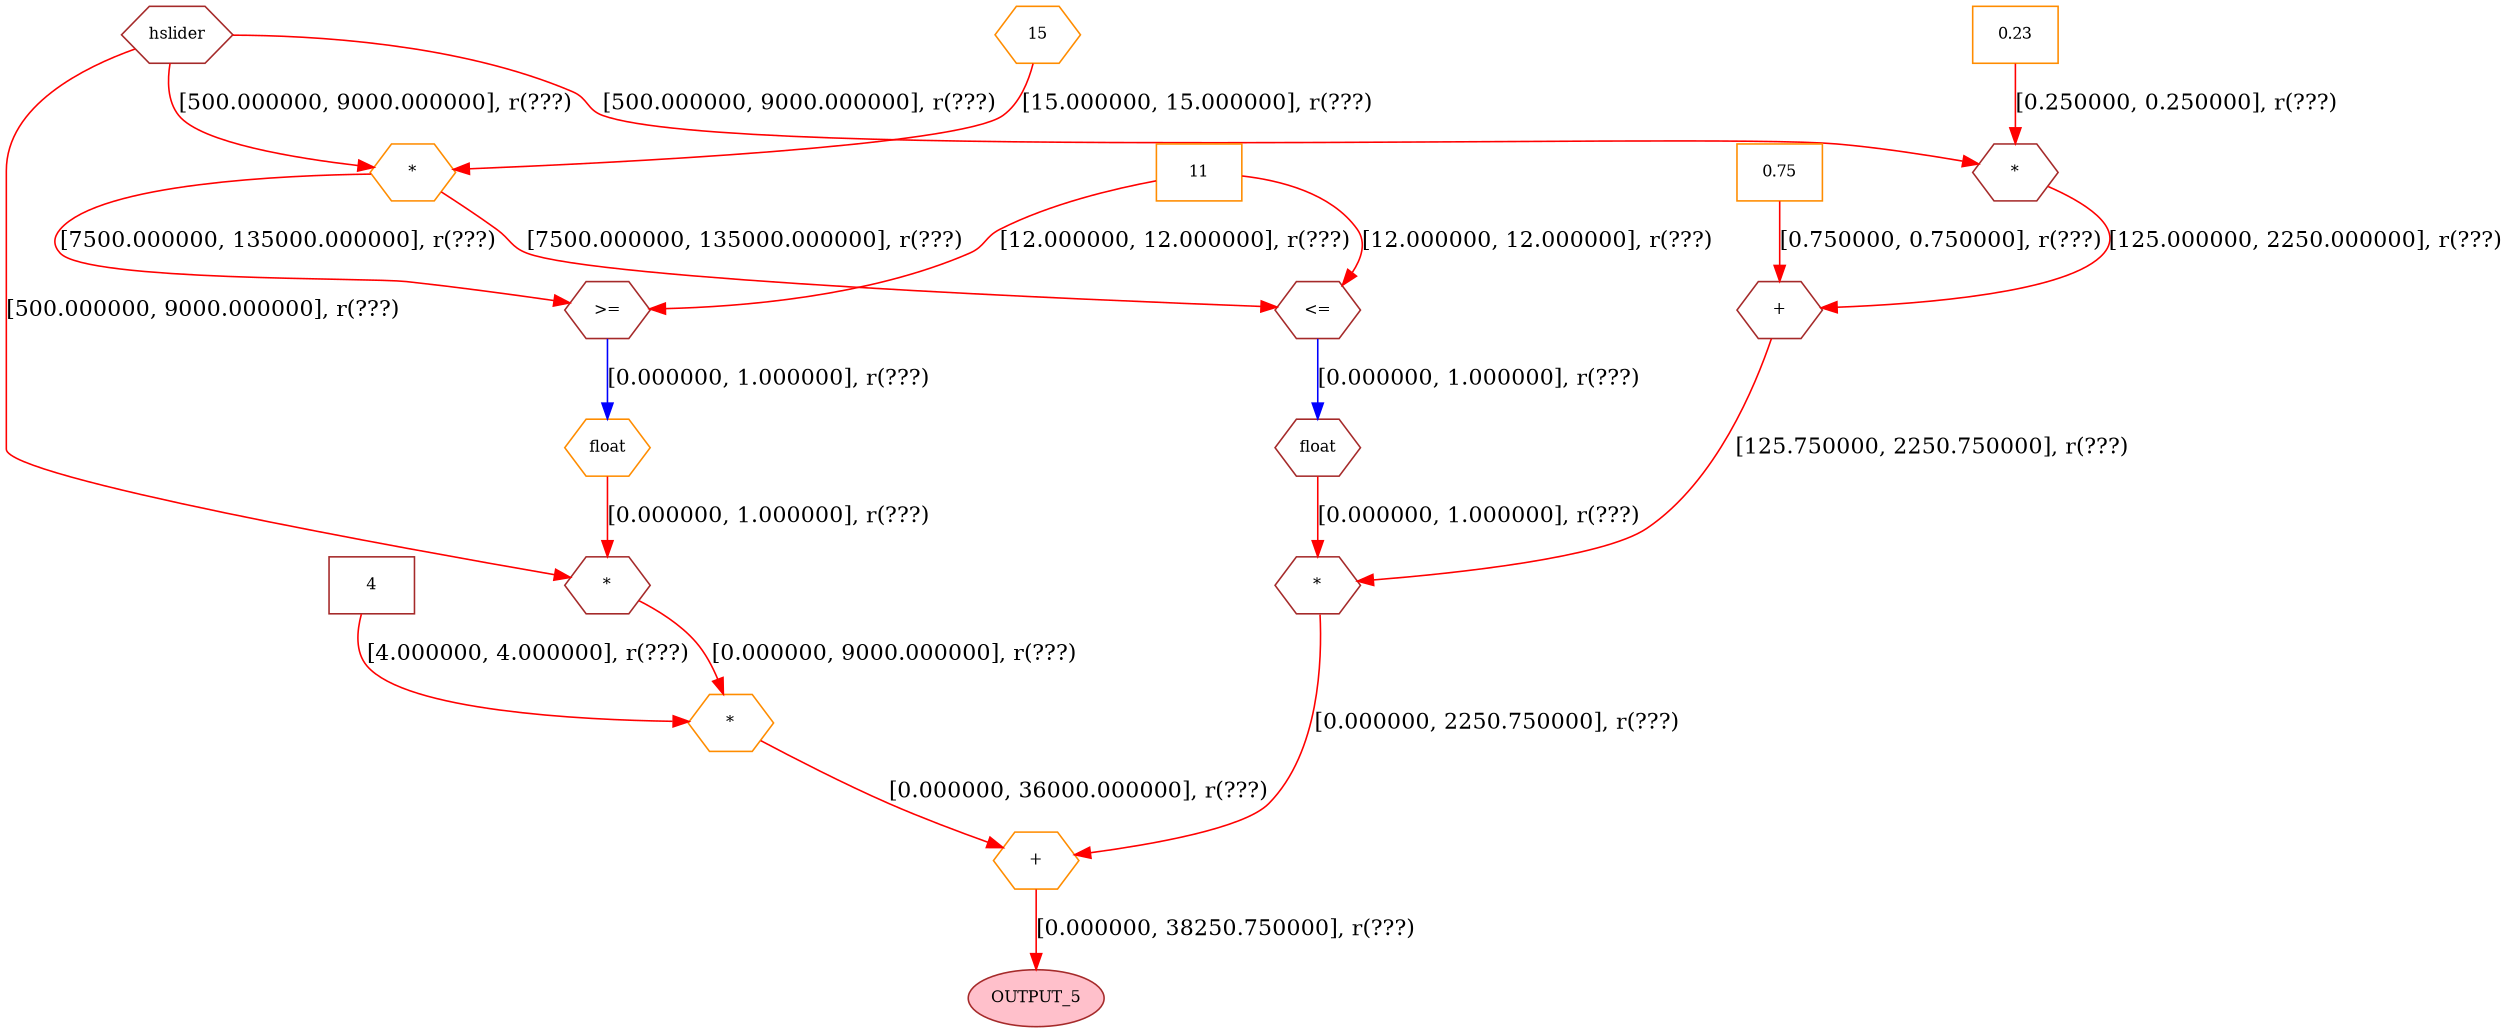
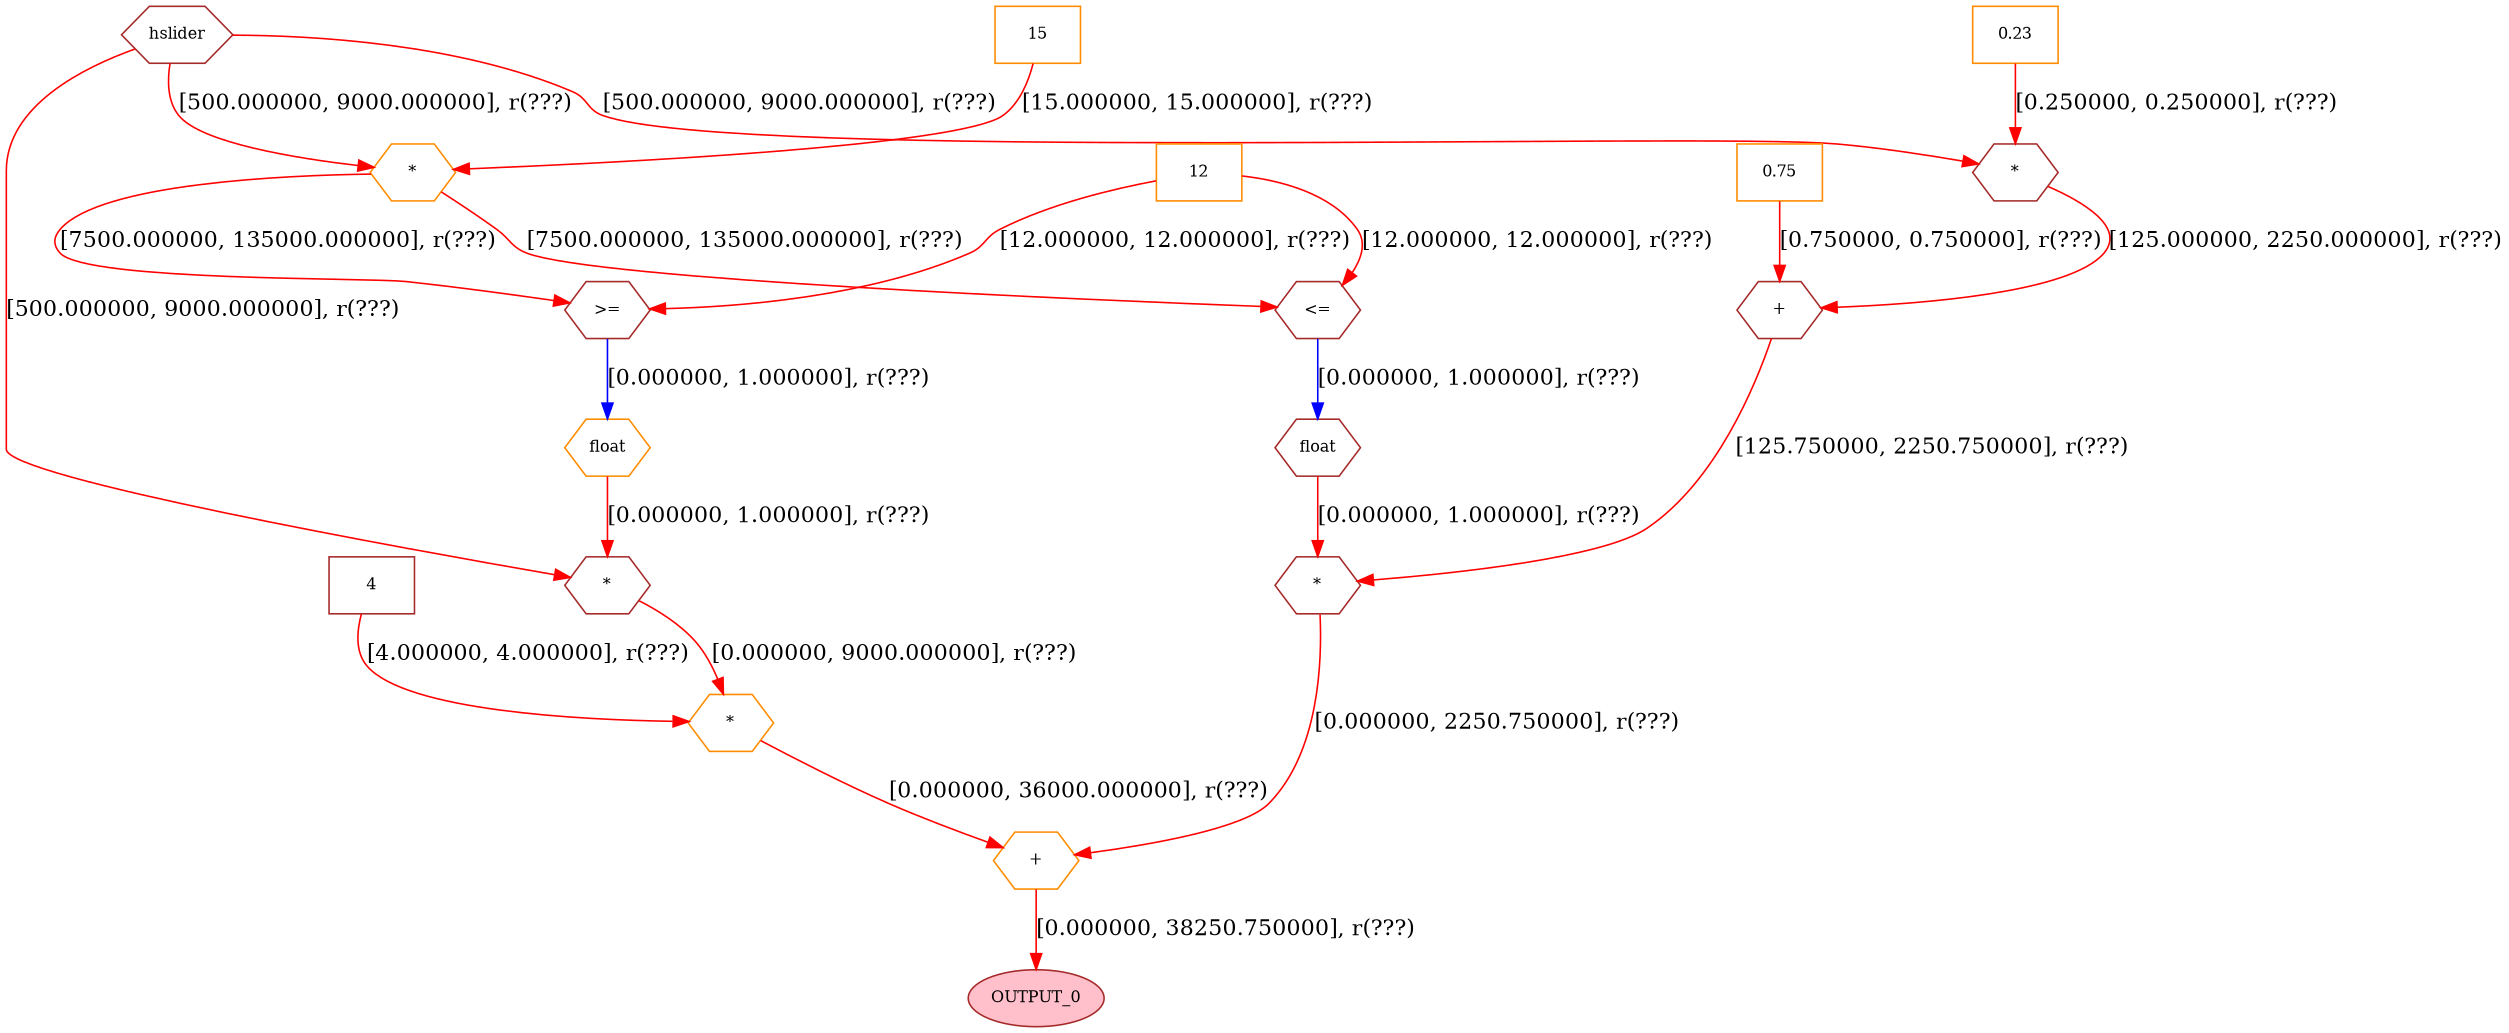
(1038, 35) -> (1038, 35)
(1199, 172) -> (1199, 172)
(1036, 998) -> (1036, 998)
